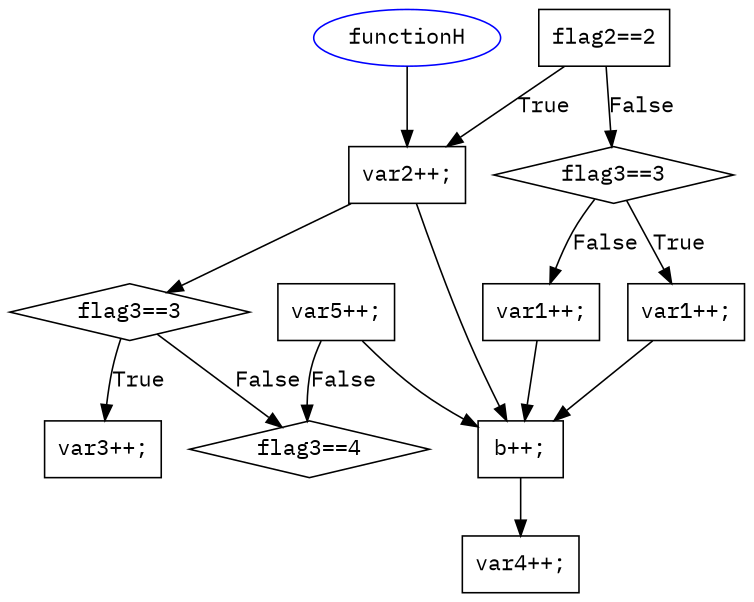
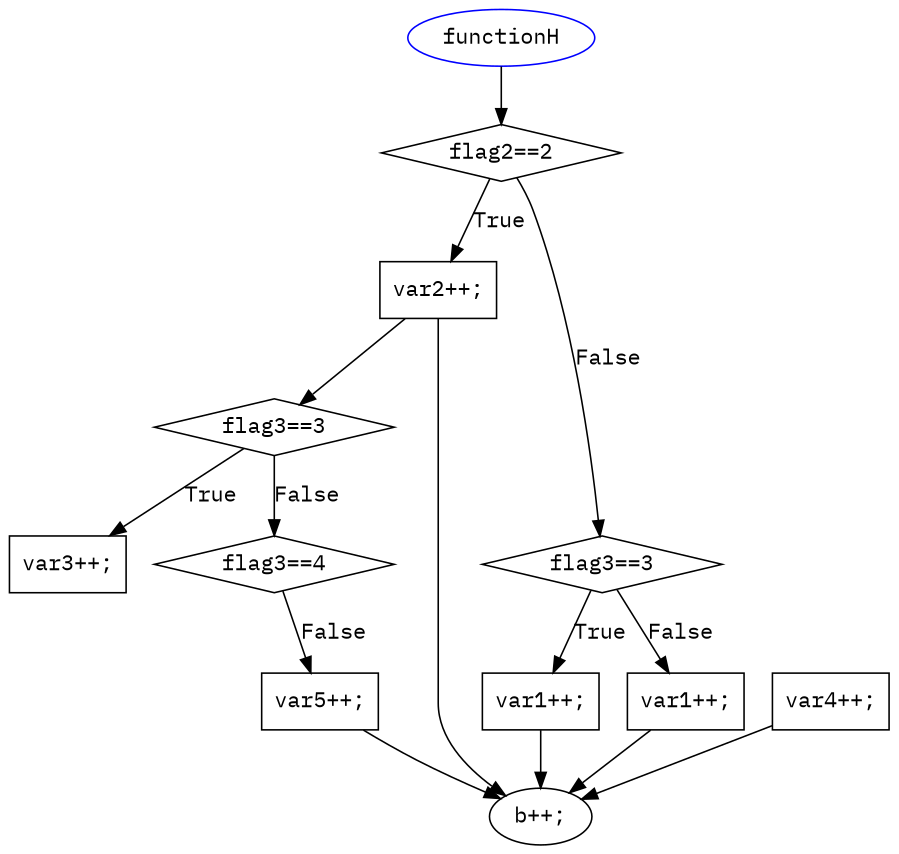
(604, 38) -> (501, 153)
(407, 98) -> (501, 88)
(310, 372) -> (294, 625)
(521, 449) -> (541, 817)
(521, 499) -> (684, 760)
